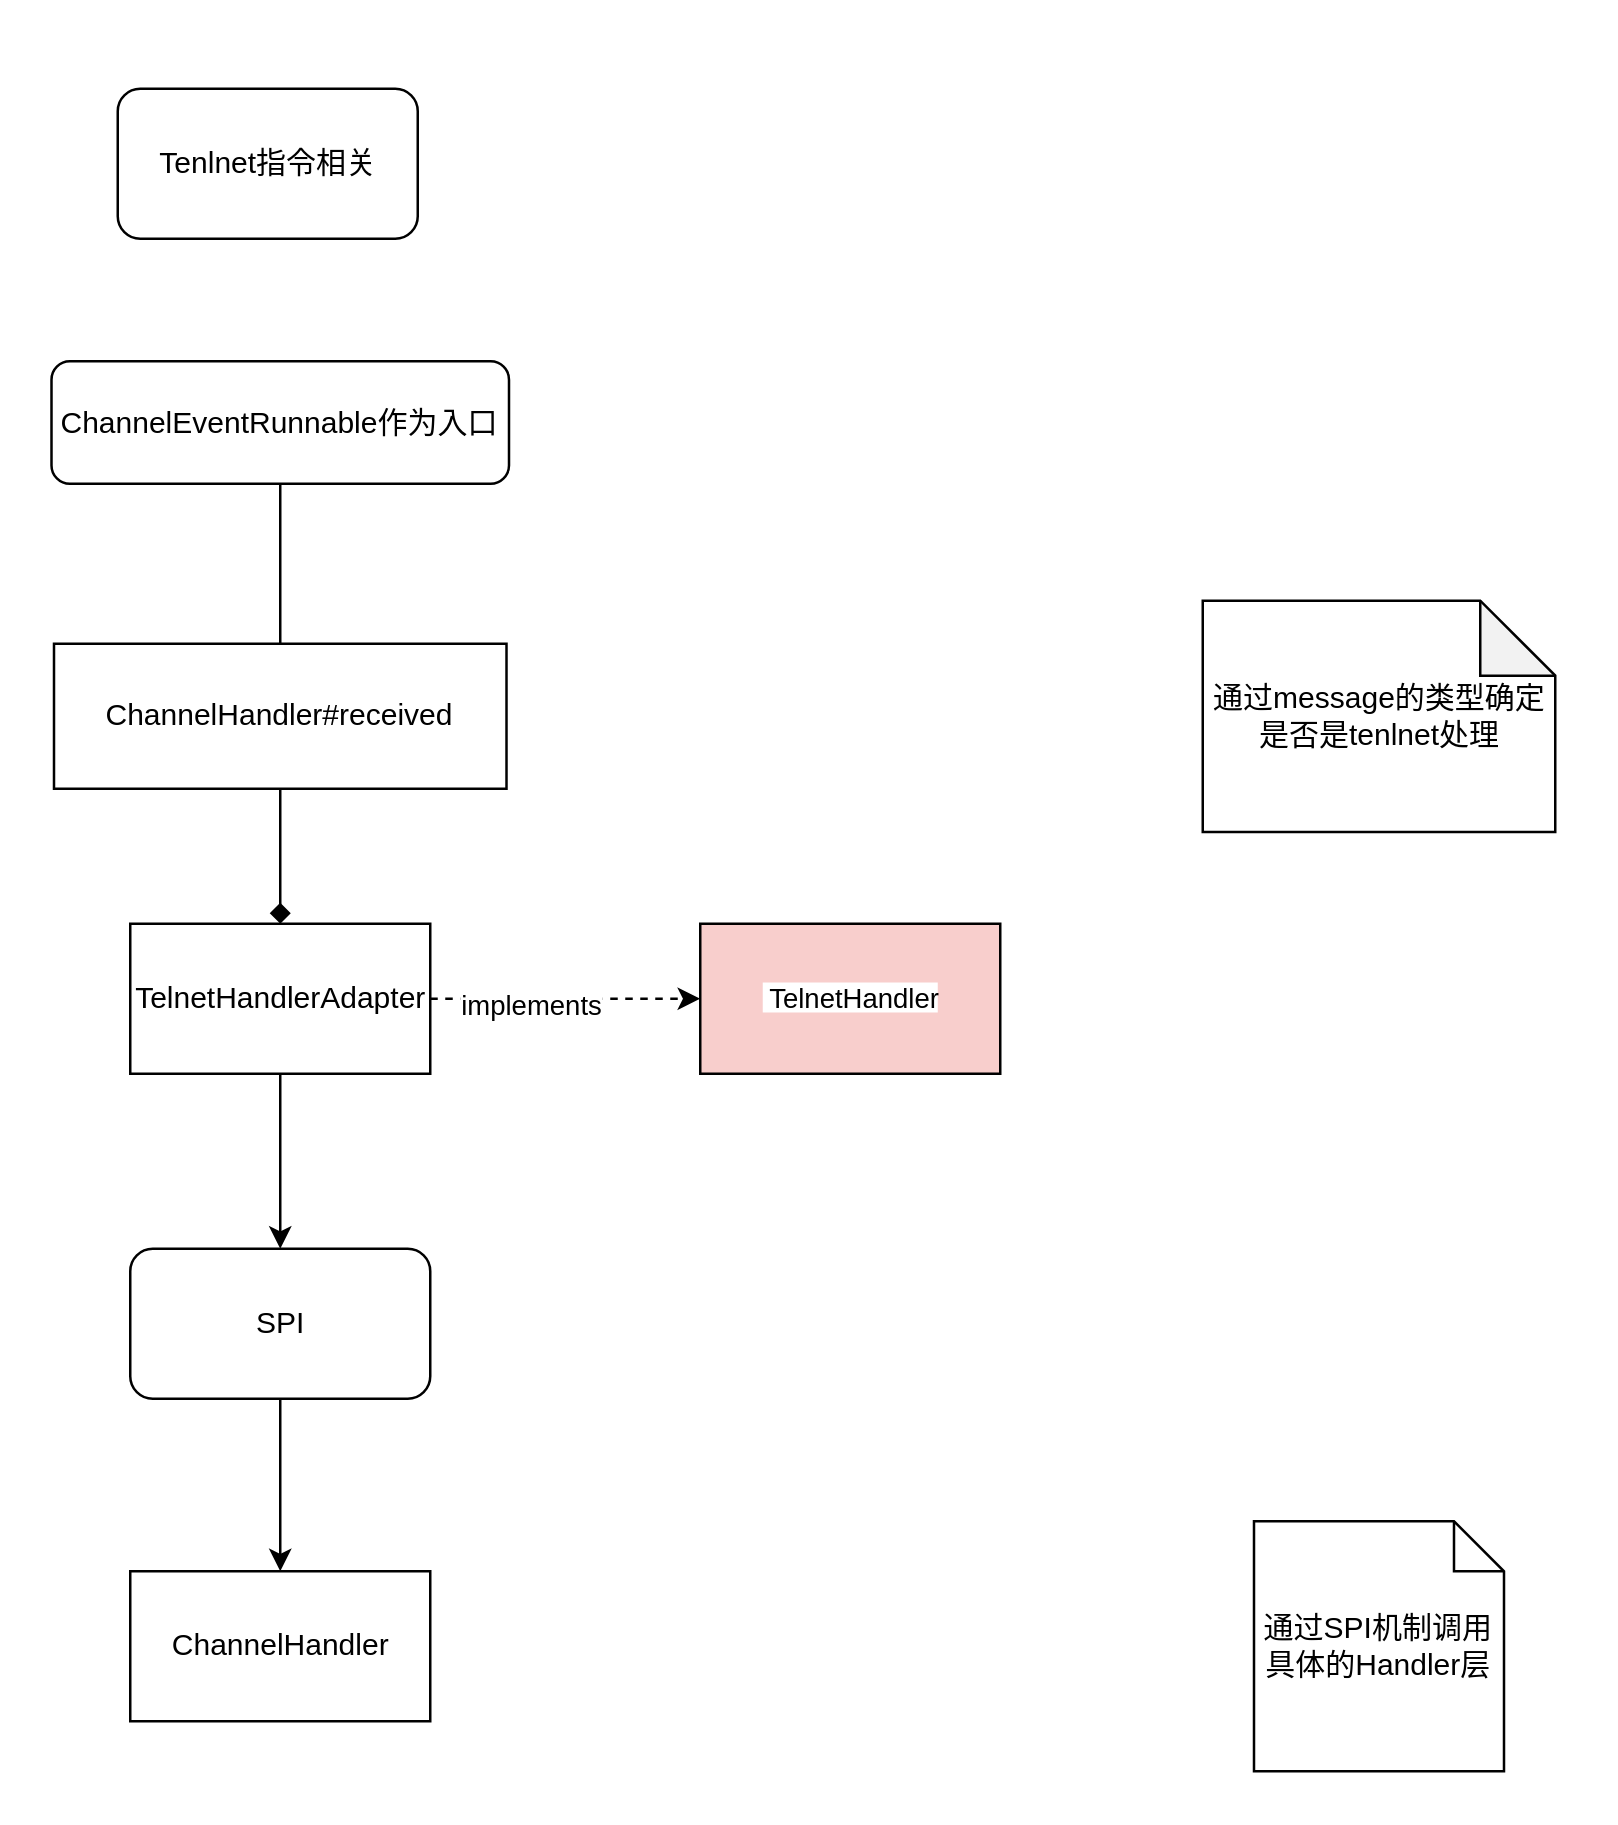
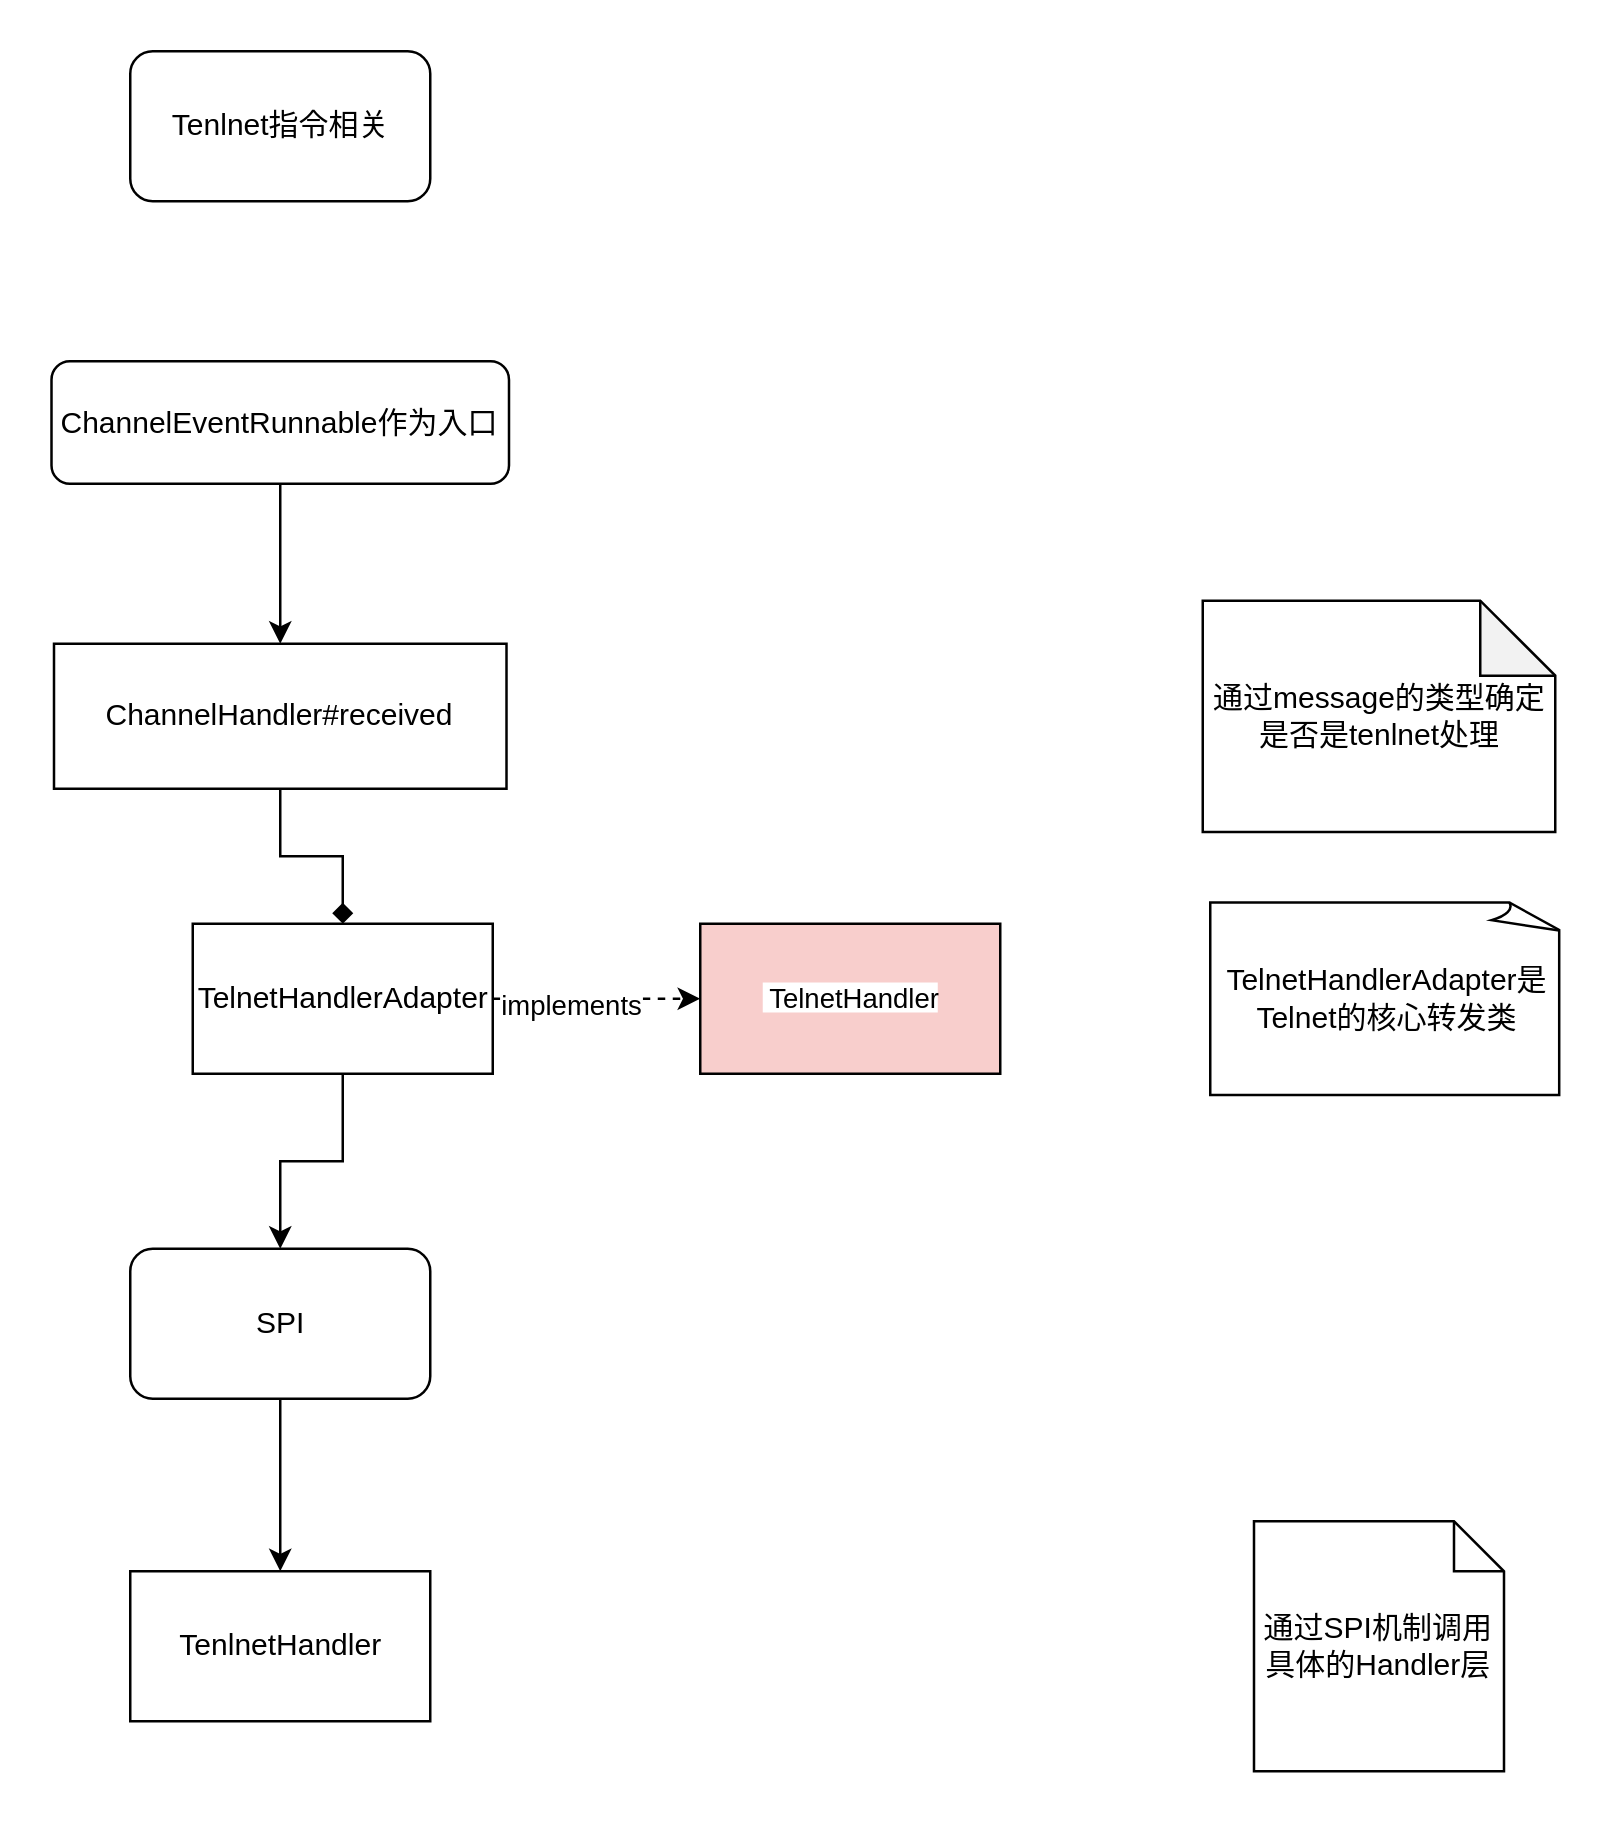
(268, 164) -> (280, 126)
(280, 632) -> (280, 625)
(280, 999) -> (343, 999)
none -> (1386, 999)
(281, 1646) -> (281, 1646)
